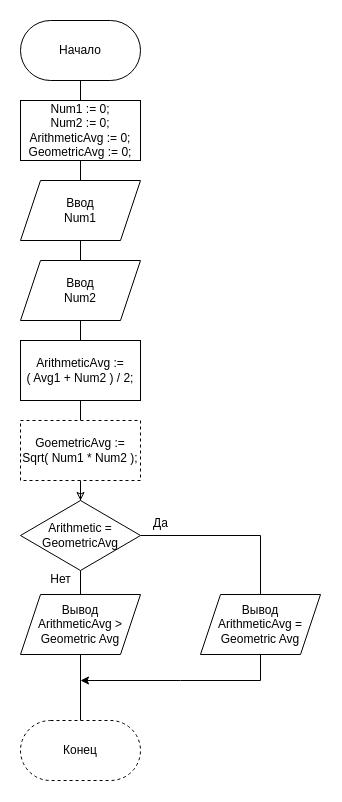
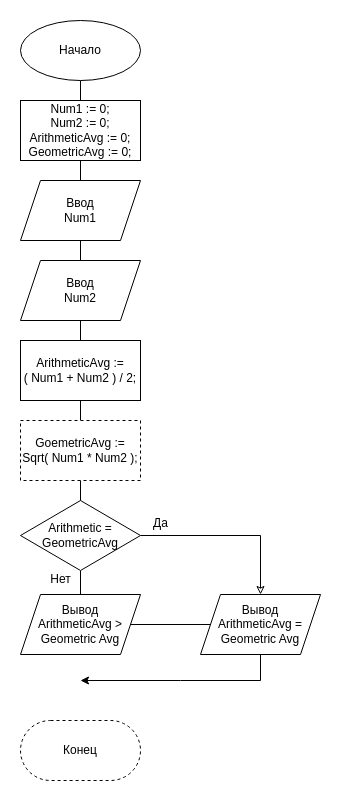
(81, 51) -> (81, 51)
(81, 371) -> (81, 371)
(81, 492) -> (81, 495)
(261, 589) -> (261, 586)
(81, 688) -> (171, 625)
